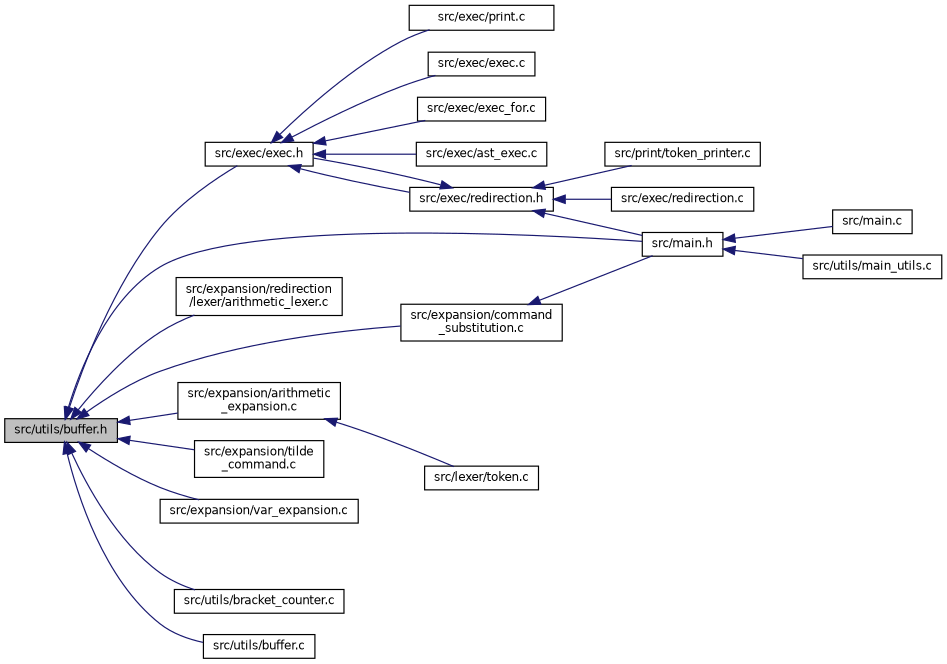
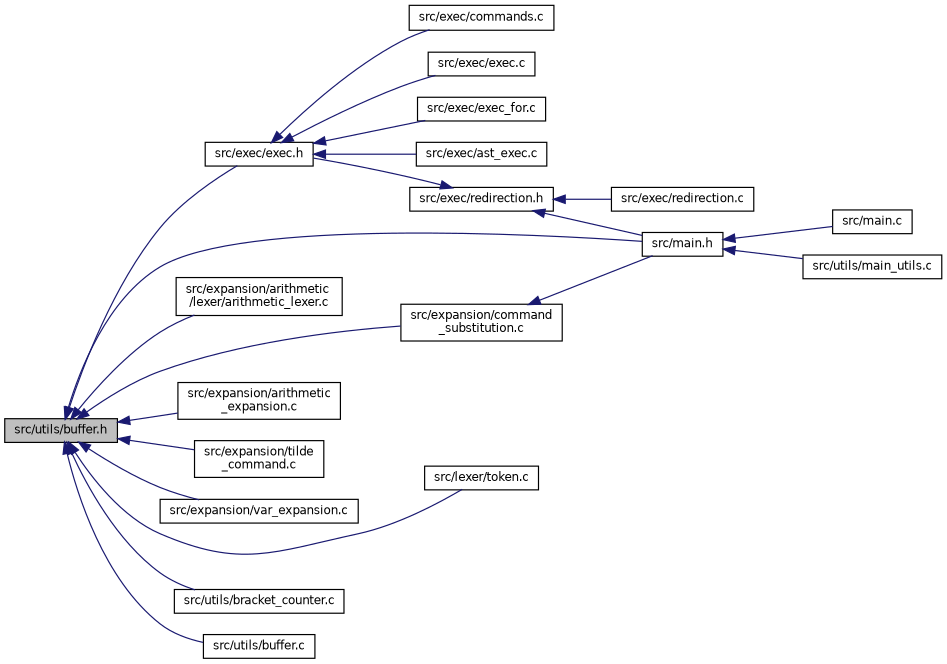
(482, 18) -> (482, 18)
(683, 154) -> none
(355, 181) -> none
(259, 297) -> (259, 297)
(396, 443) -> (256, 554)
